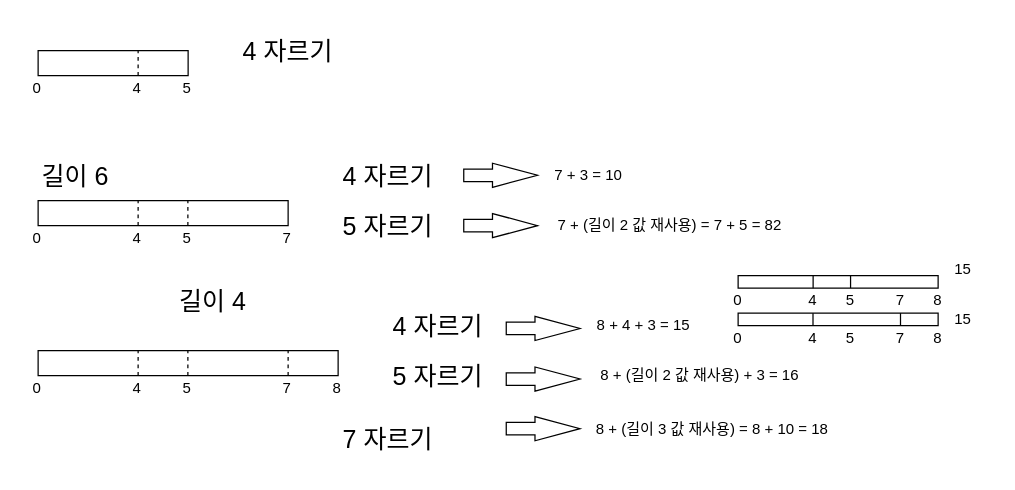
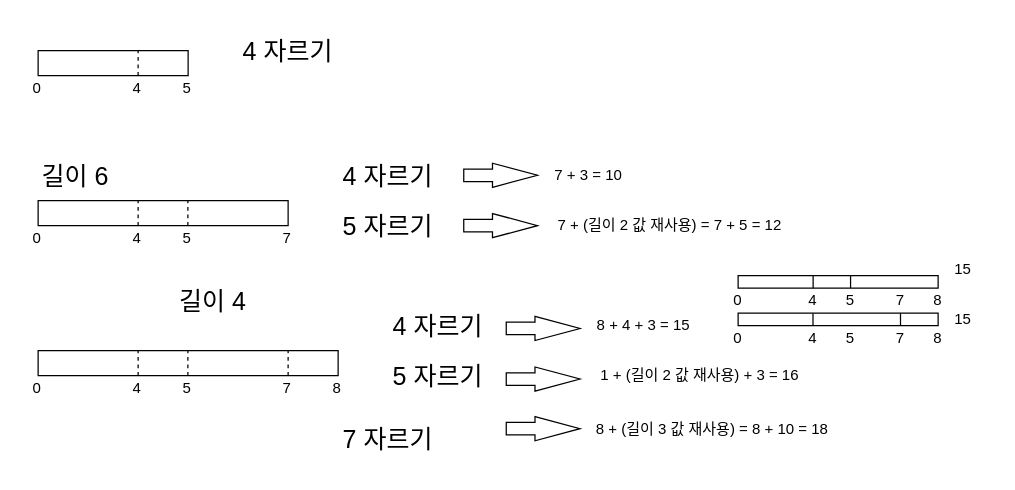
(670, 226) -> (670, 226)
(700, 376) -> (700, 376)
